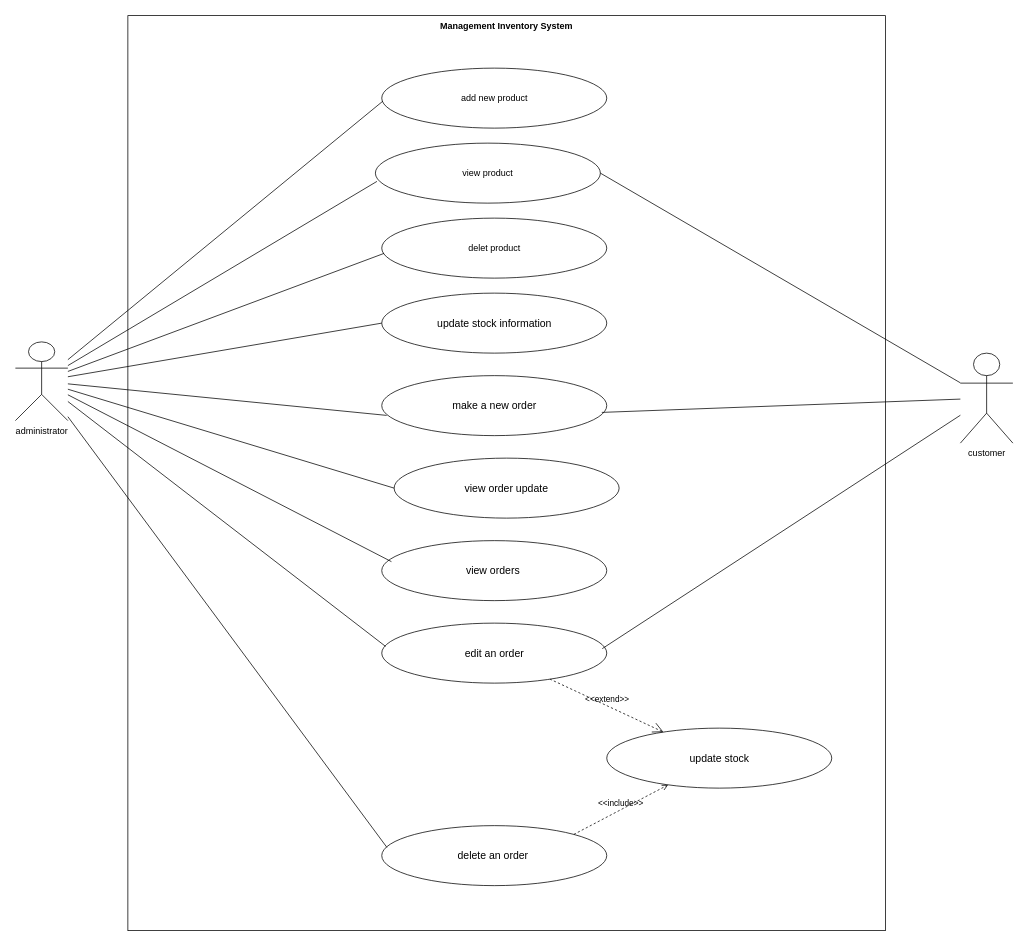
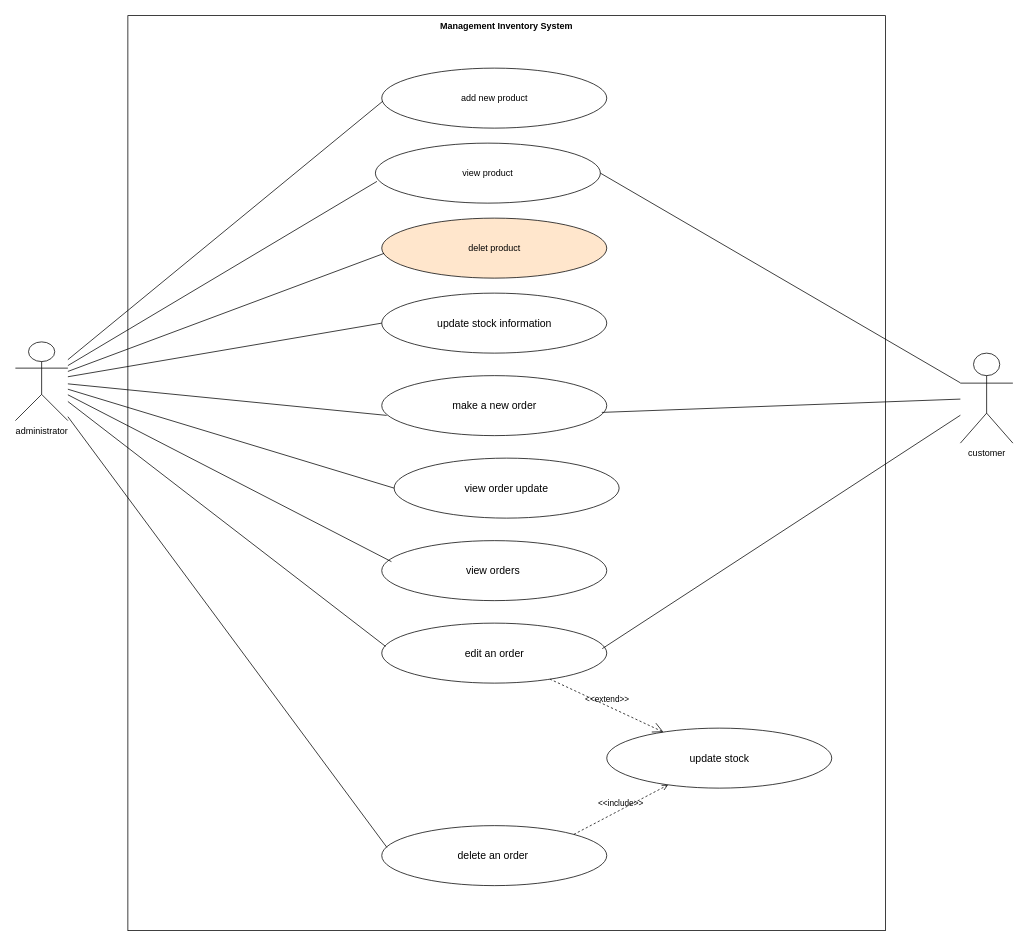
(494, 248) -> (494, 248)
